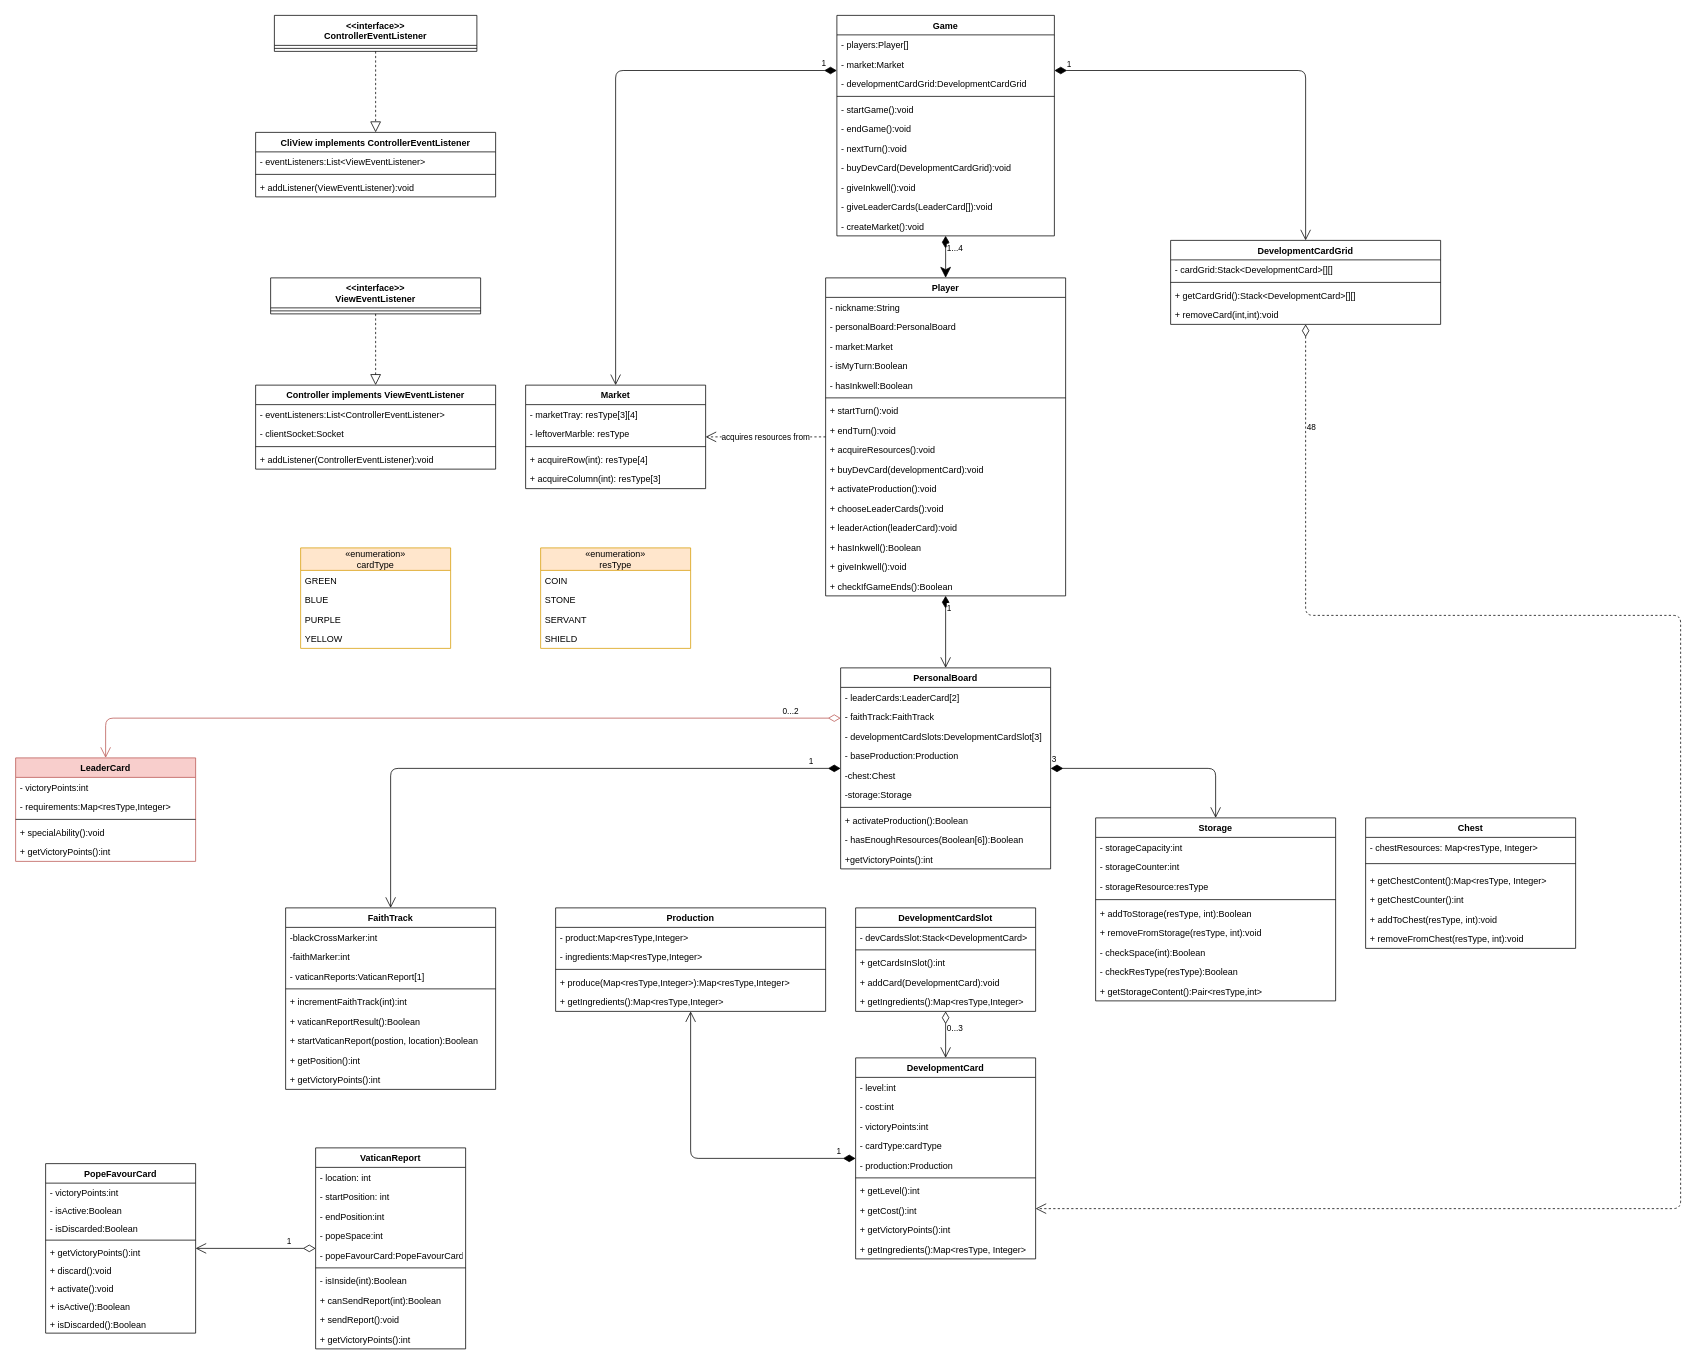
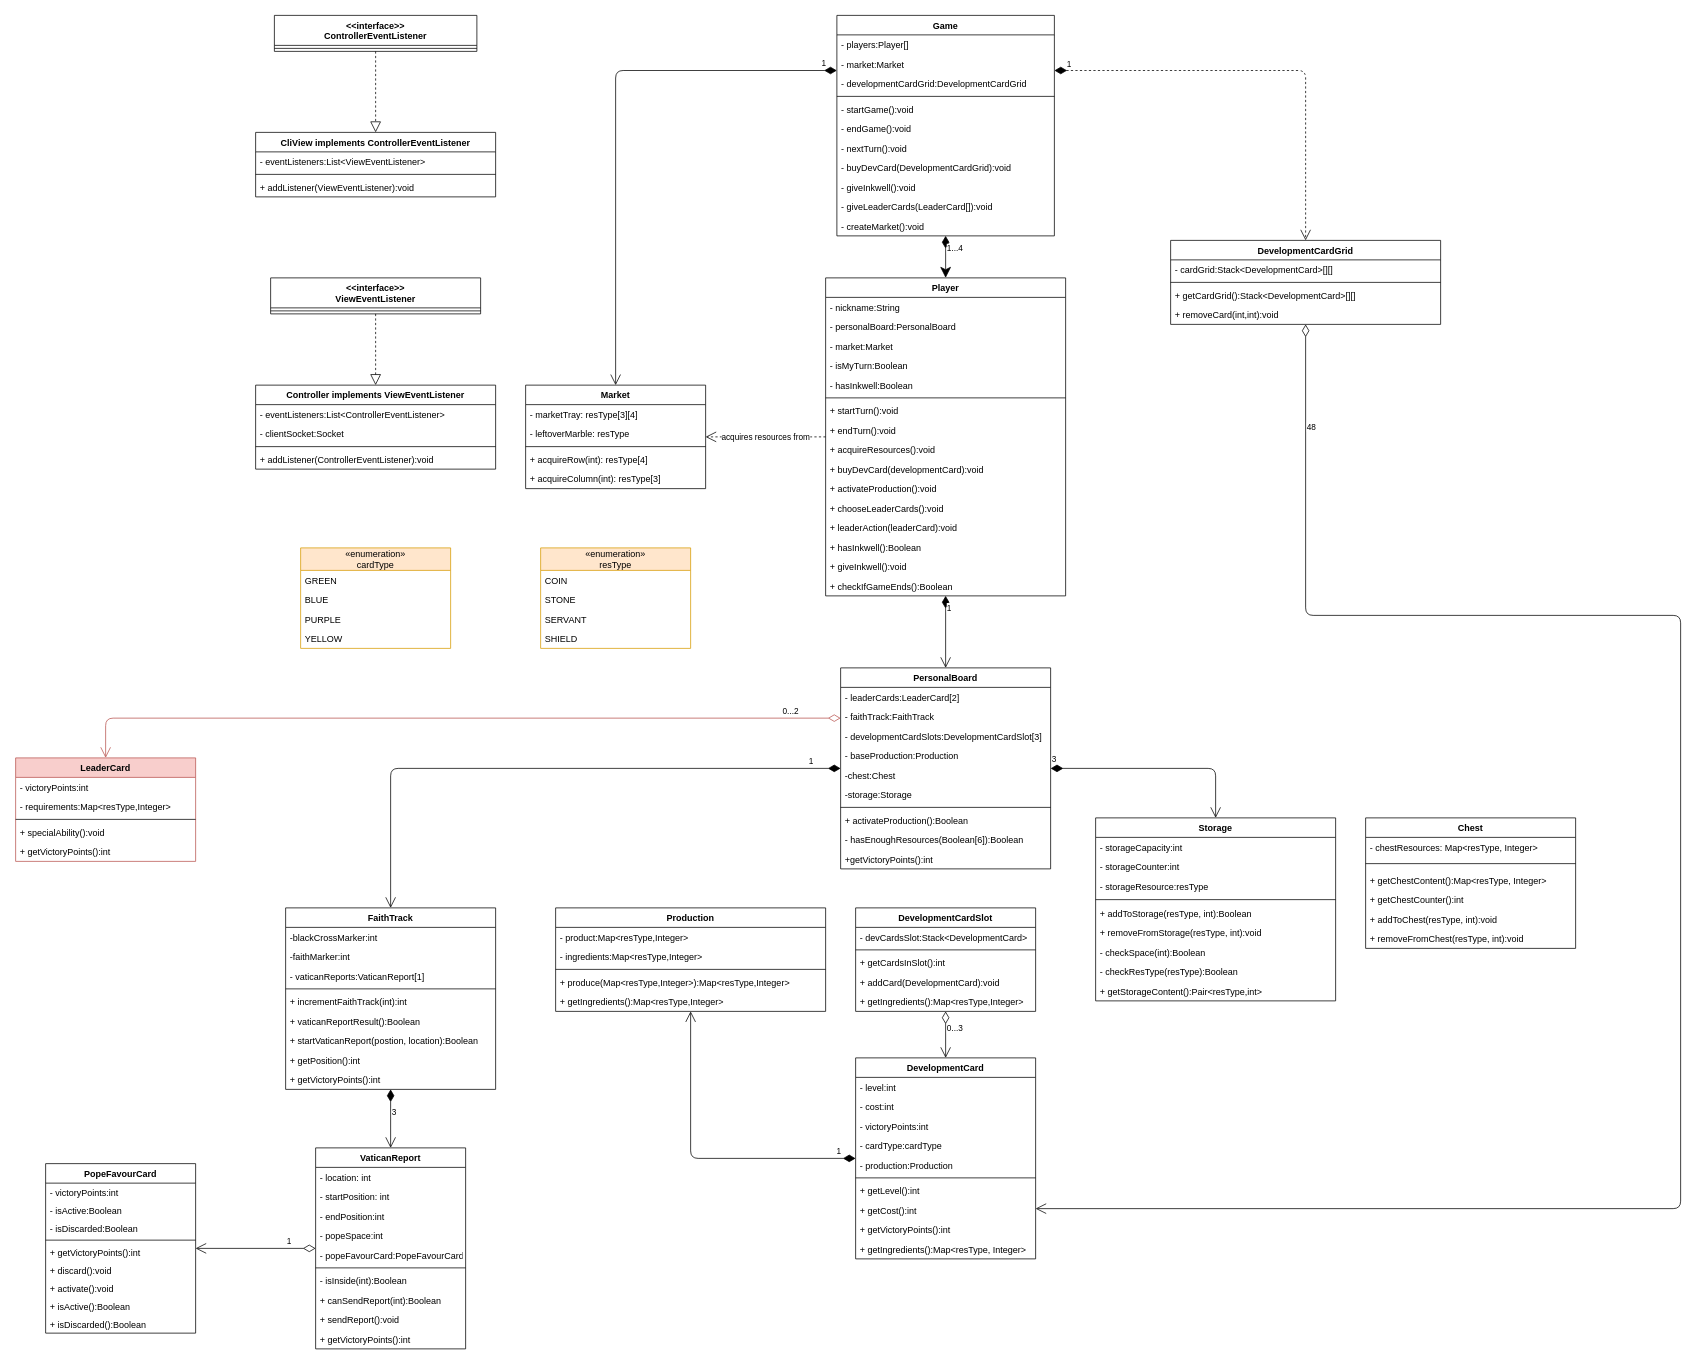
(1267, 71) -> (1267, 71)
(1680, 909) -> (1680, 909)
none -> (390, 1123)
